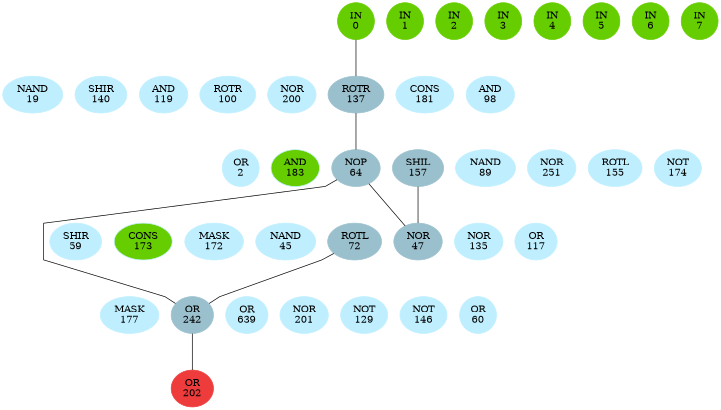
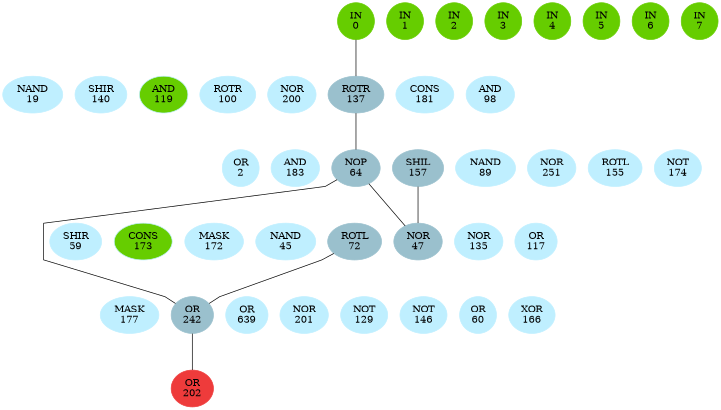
(164, 95) -> (164, 95)
(295, 168) -> (295, 168)
none -> (532, 315)
